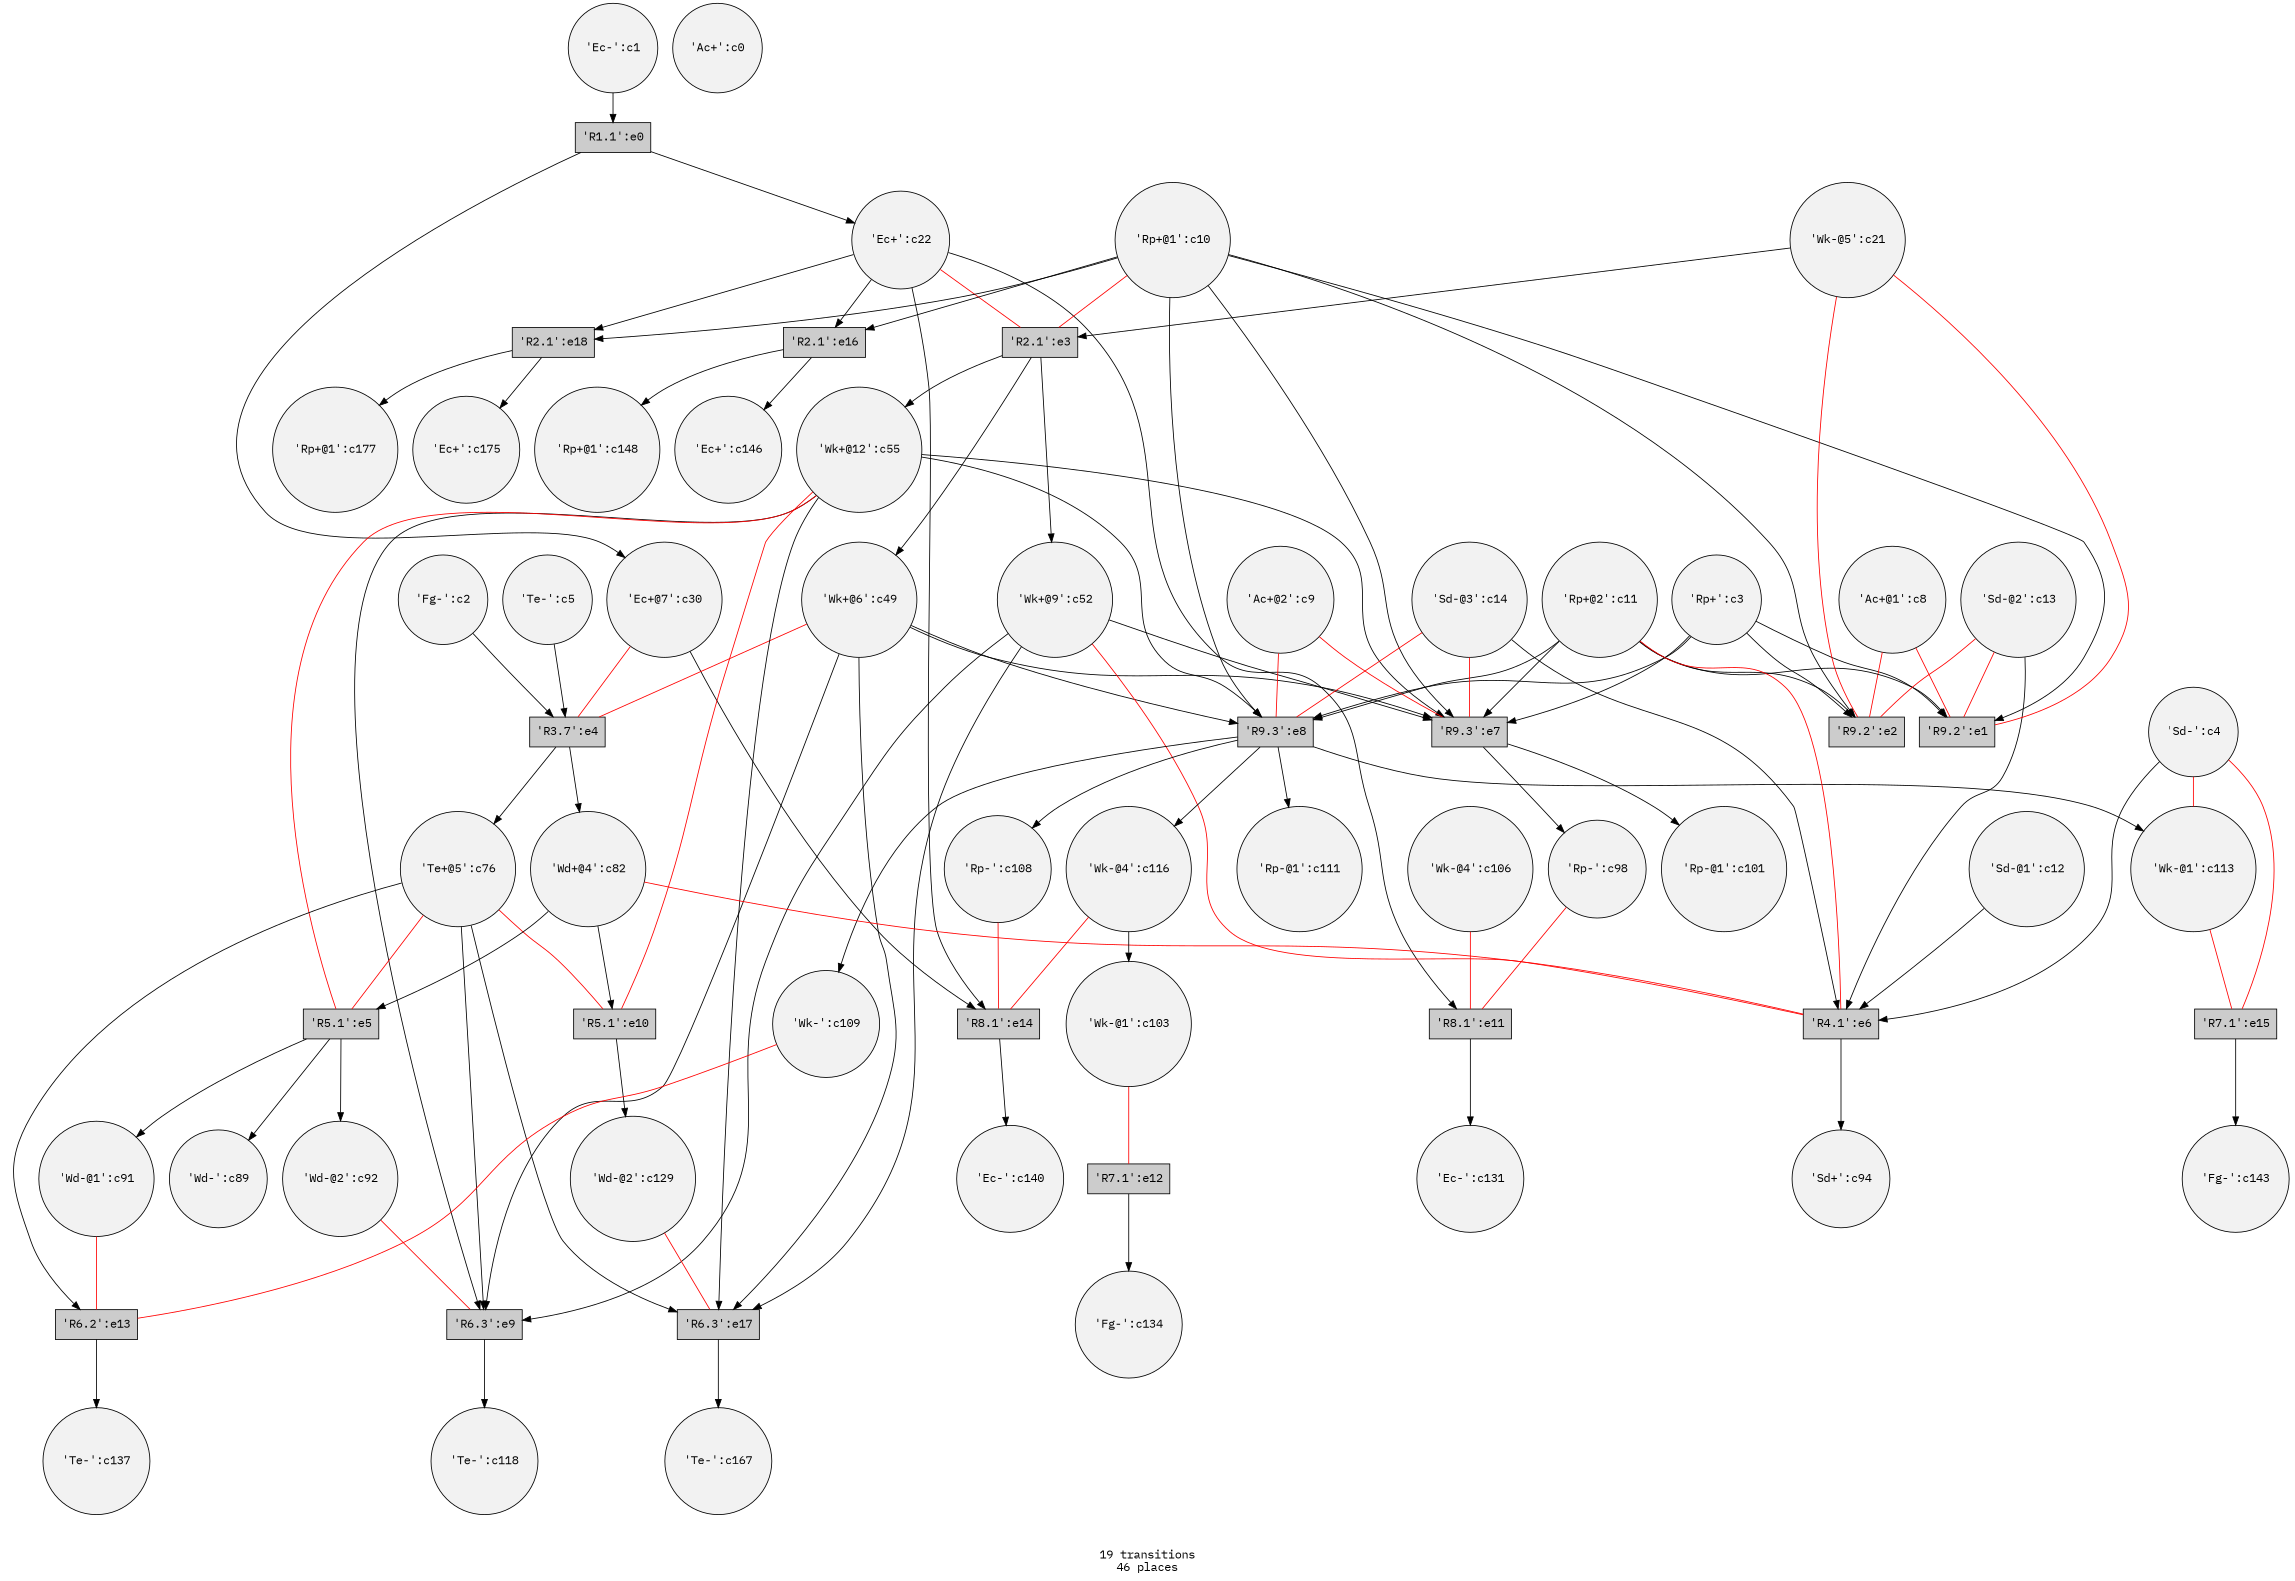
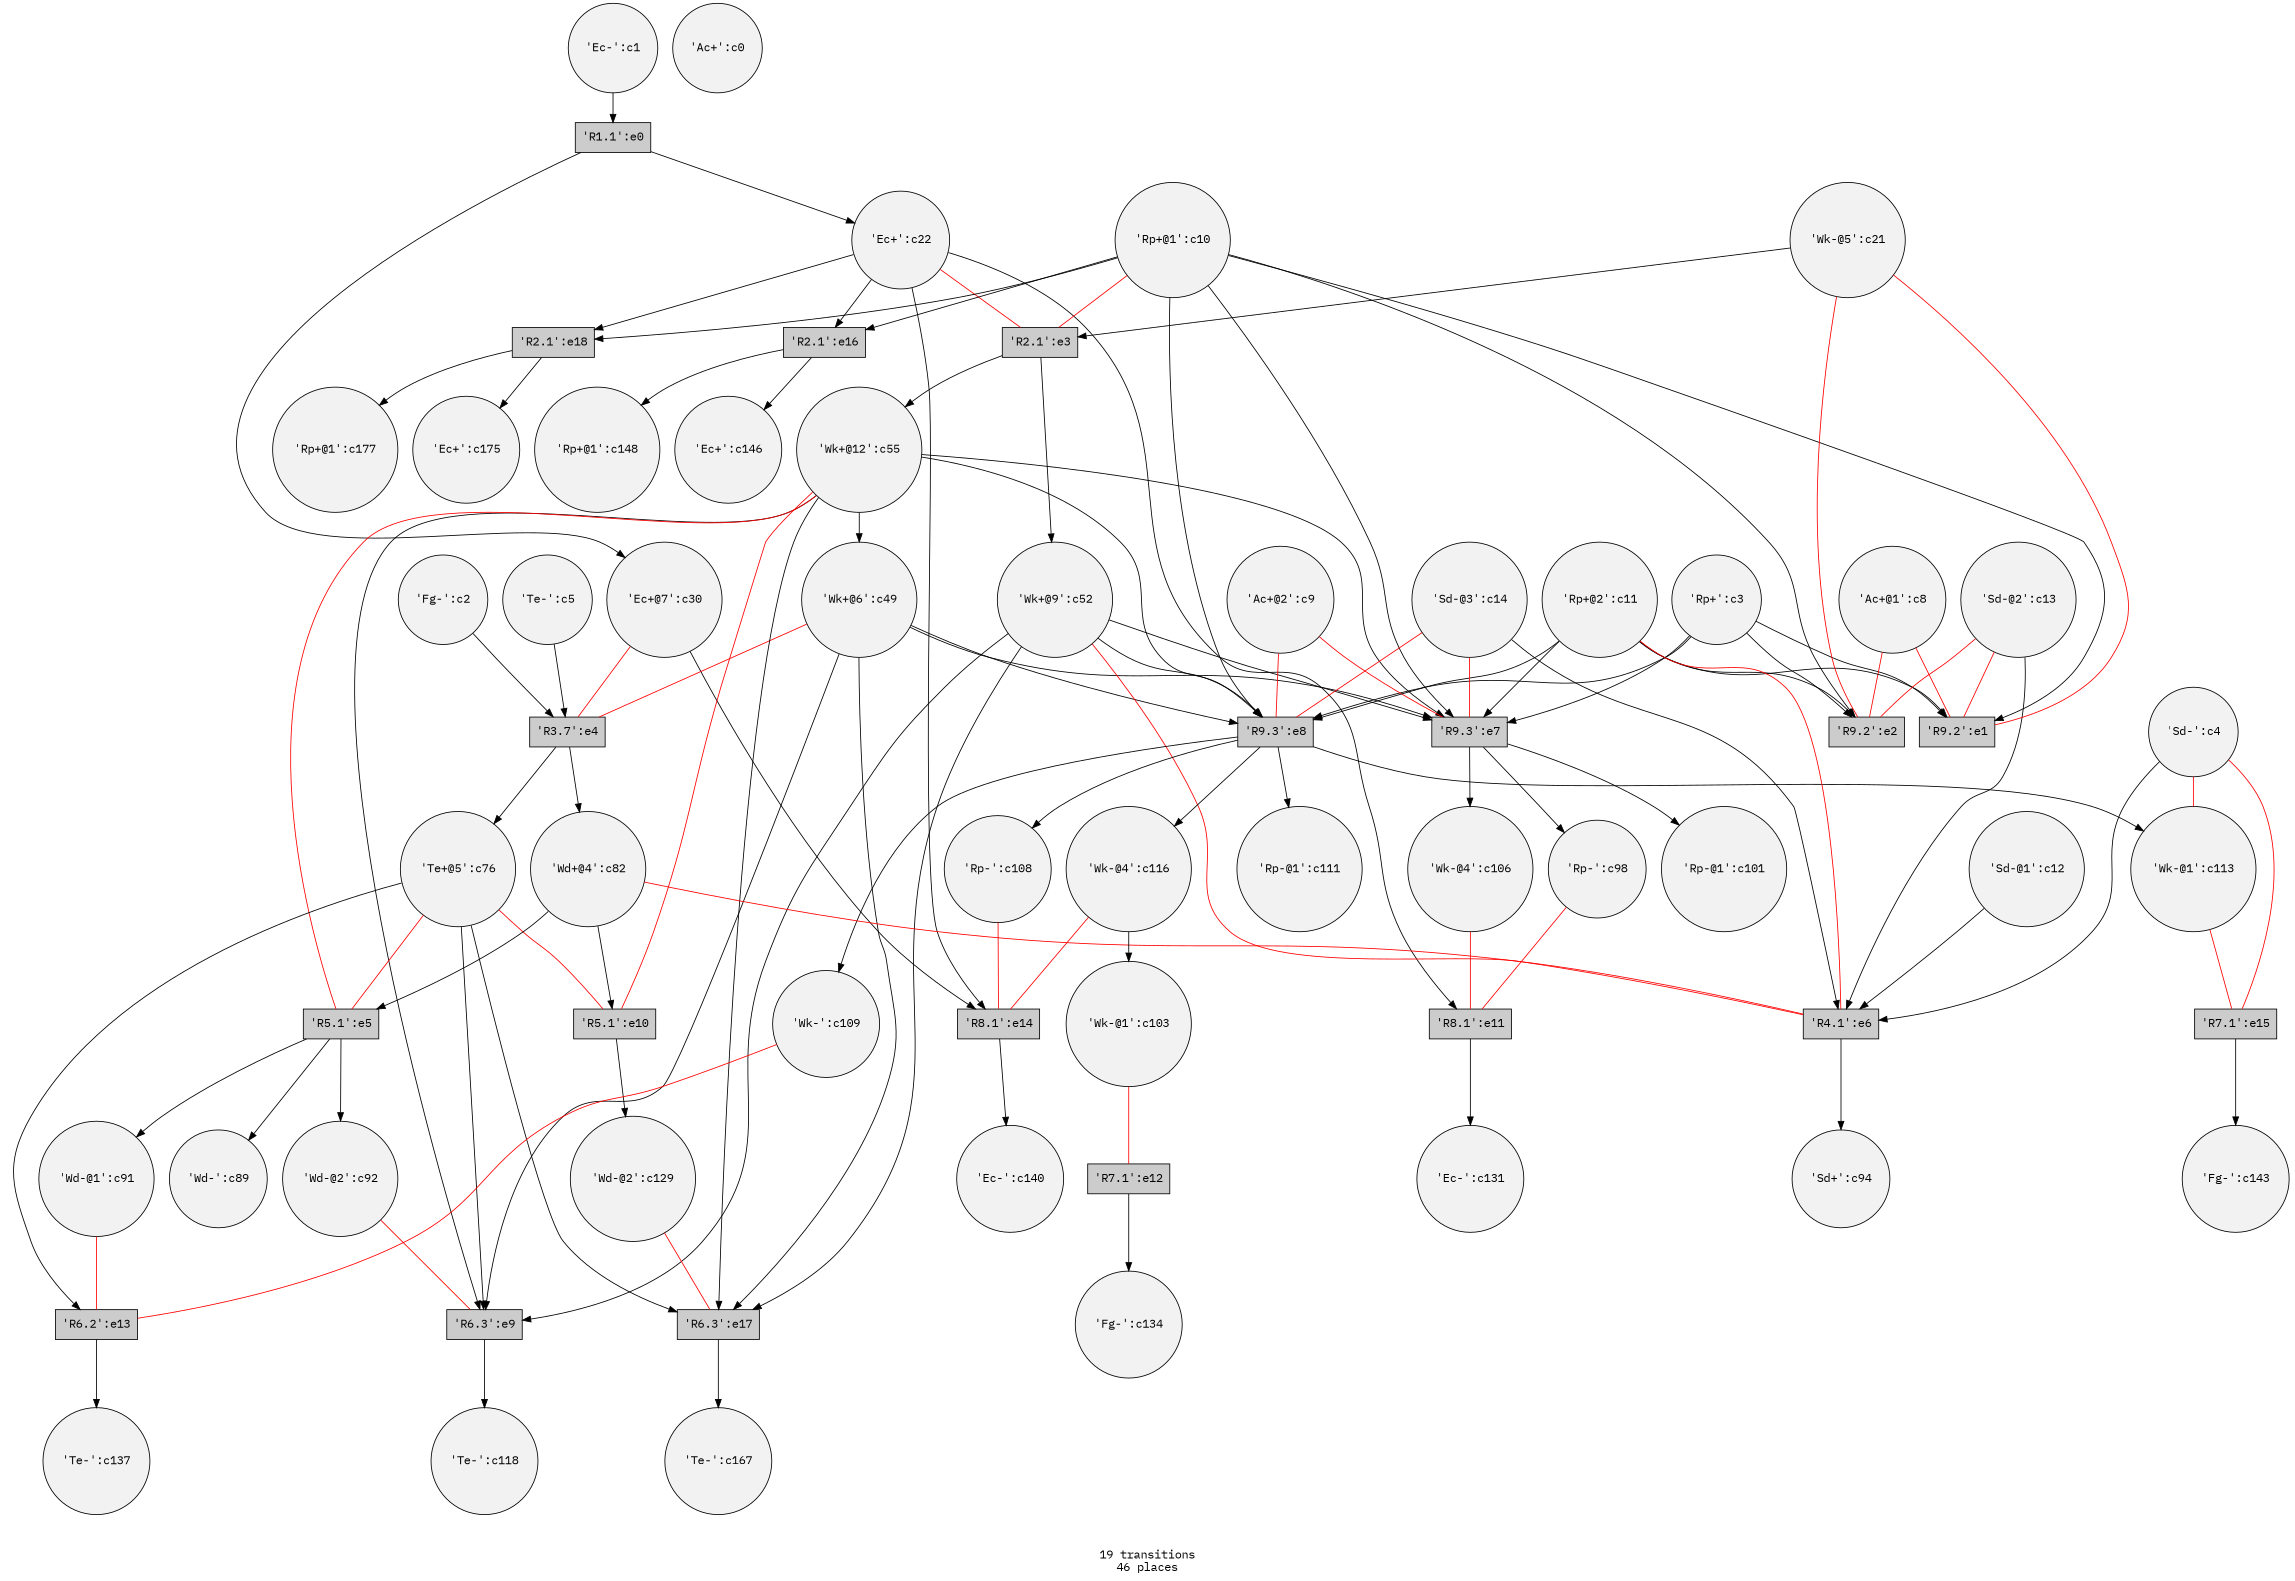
(972, 450) -> (859, 523)
none -> (1165, 670)
none -> (1470, 773)
